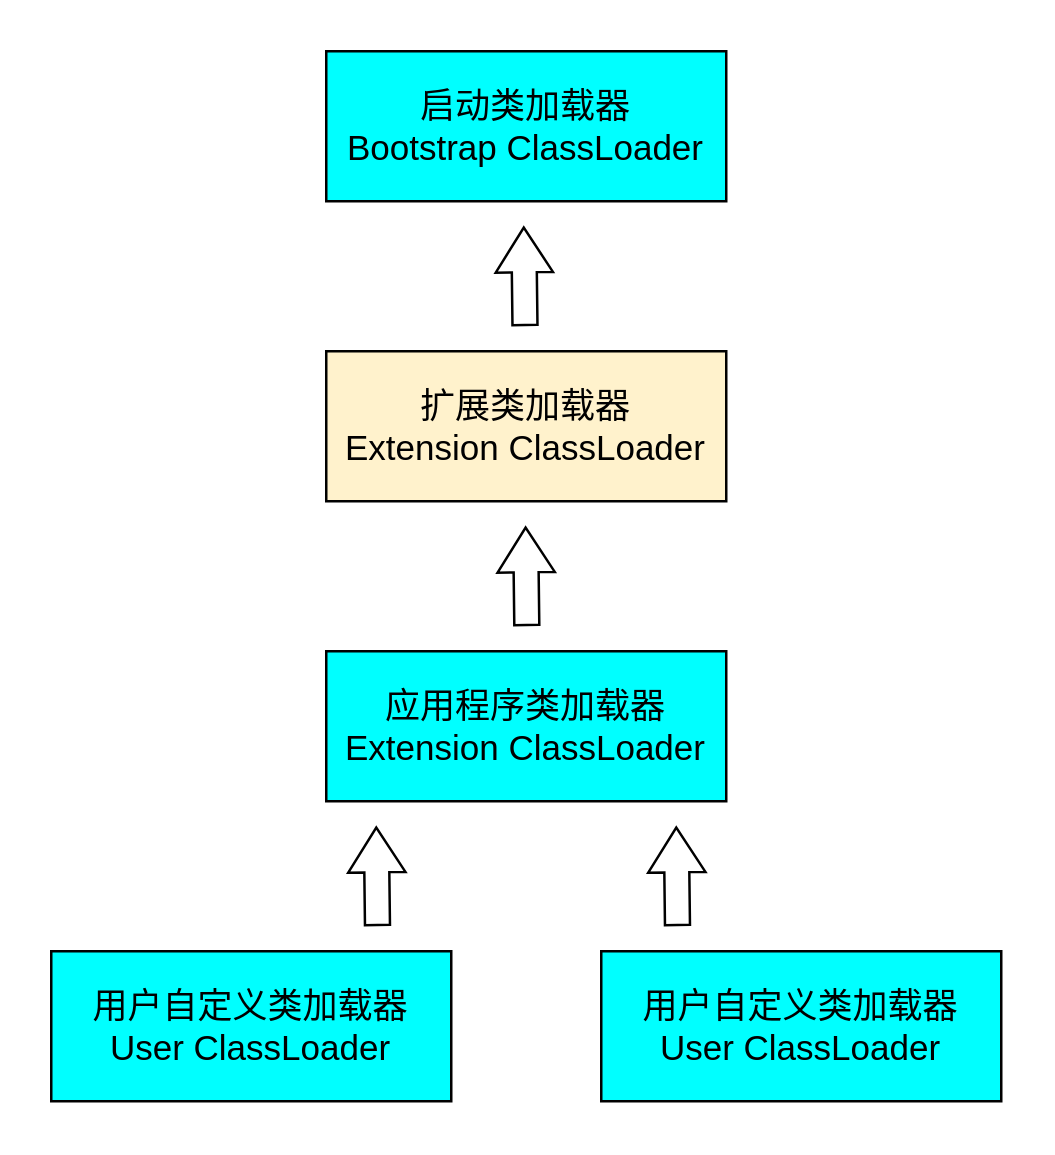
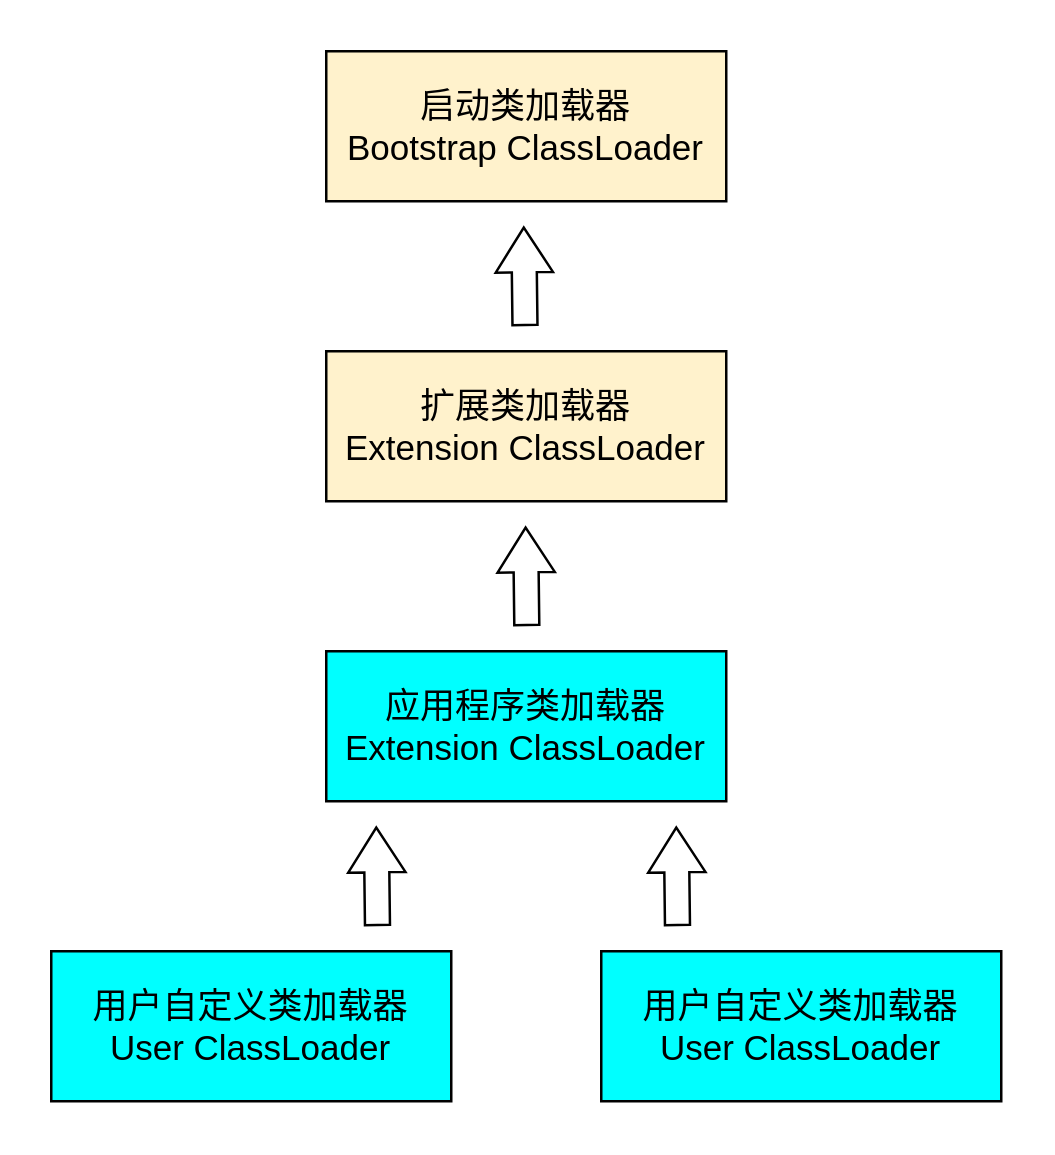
(526, 126) -> (526, 126)
